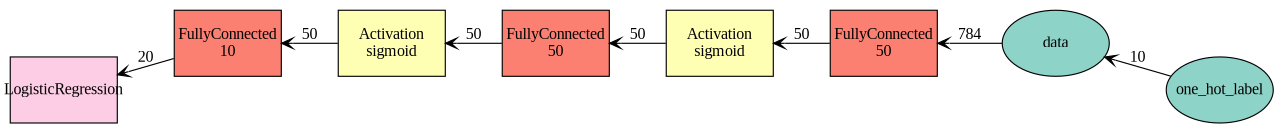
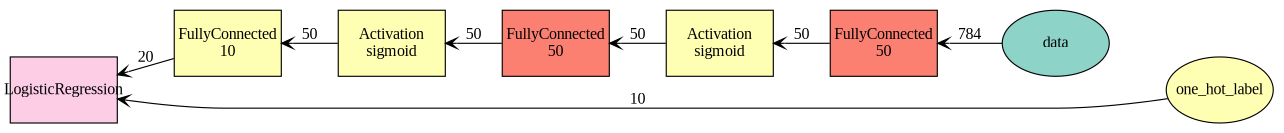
(228, 43) -> (228, 43)
(1143, 68) -> (648, 108)
(1220, 90) -> (1220, 90)
